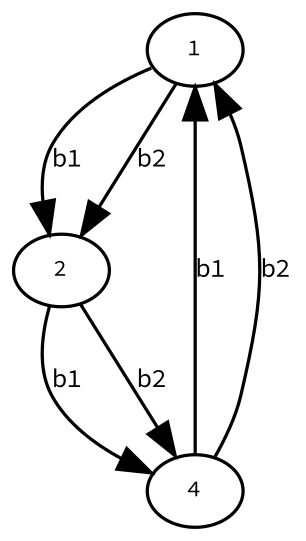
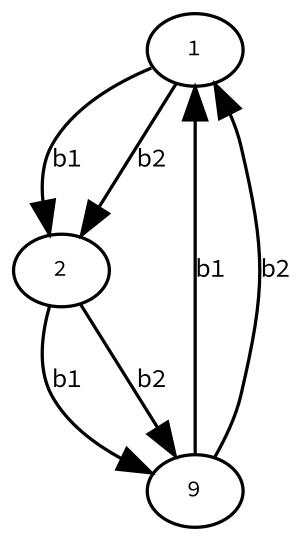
(195, 491) -> (195, 491)
